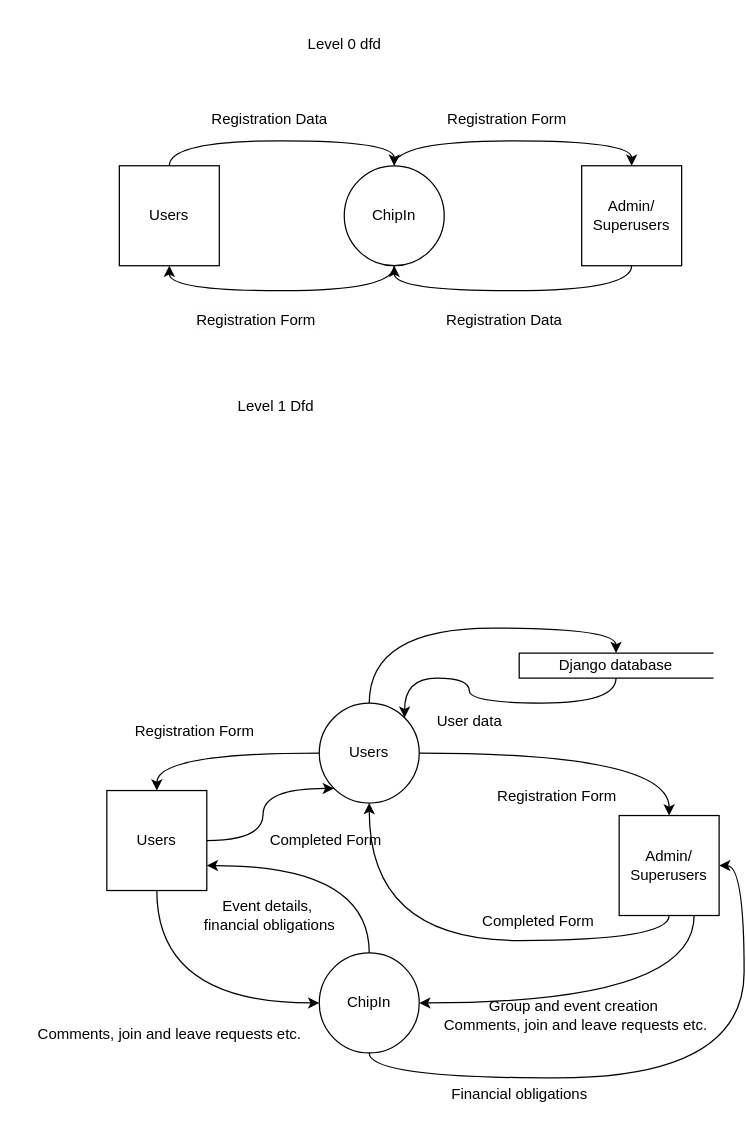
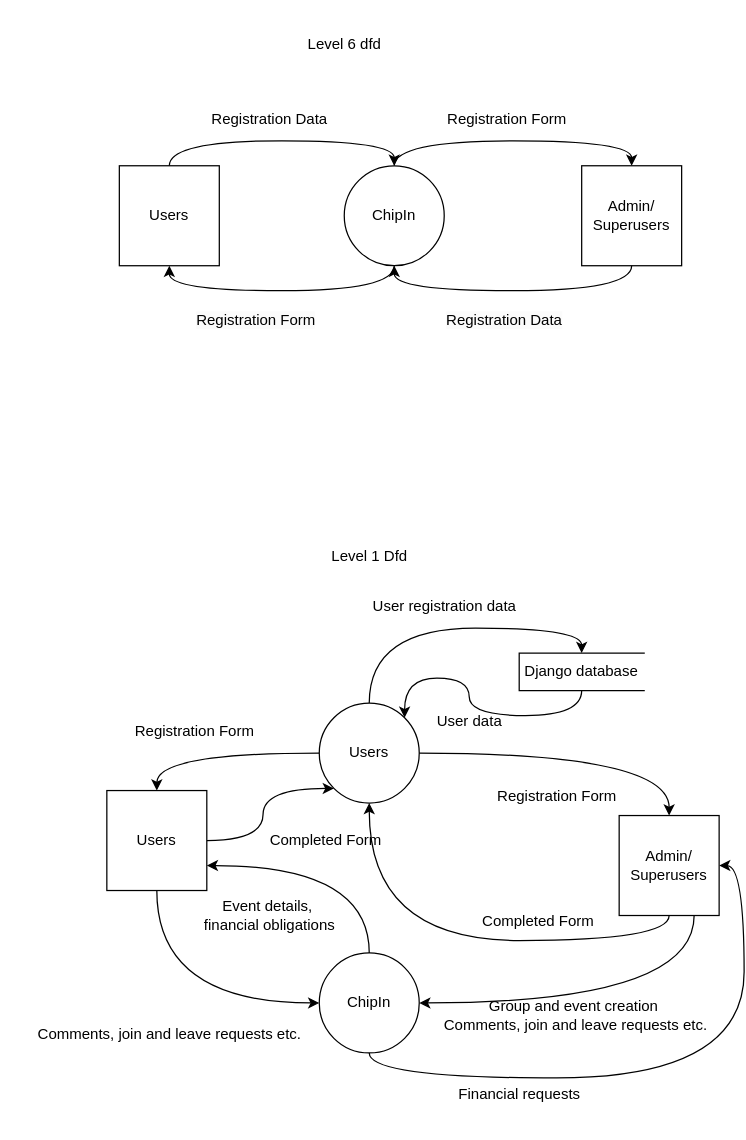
(345, 44) -> (345, 44)
(276, 407) -> (369, 557)
none -> (444, 607)
(616, 666) -> (582, 672)
(520, 1094) -> (520, 1094)
